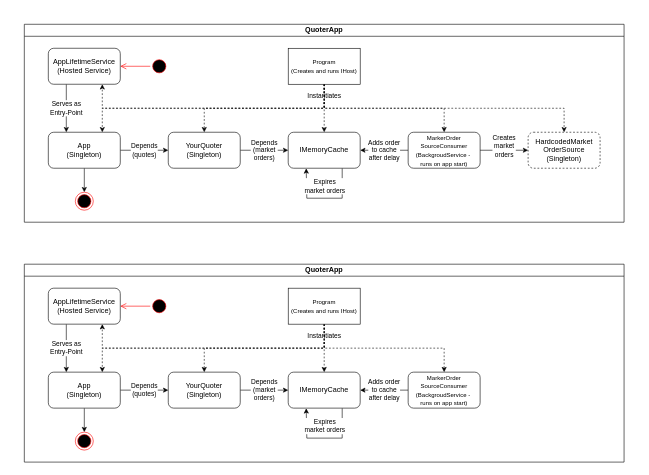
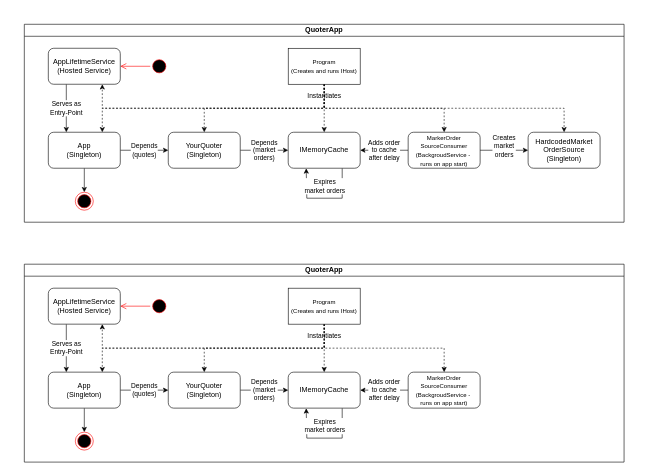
(564, 150) -> (564, 150)
